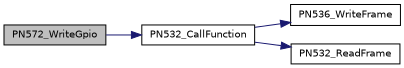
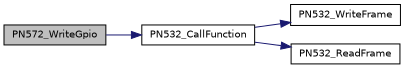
(346, 15) -> (346, 15)
